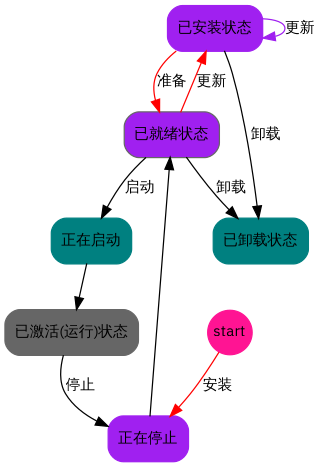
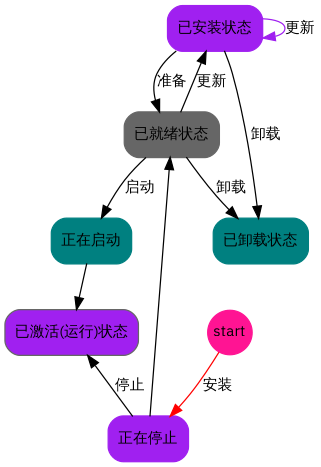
(158, 72) -> (158, 72)
(191, 88) -> (191, 88)
(172, 135) -> (172, 135)
(72, 333) -> (72, 333)
(66, 395) -> (114, 391)
